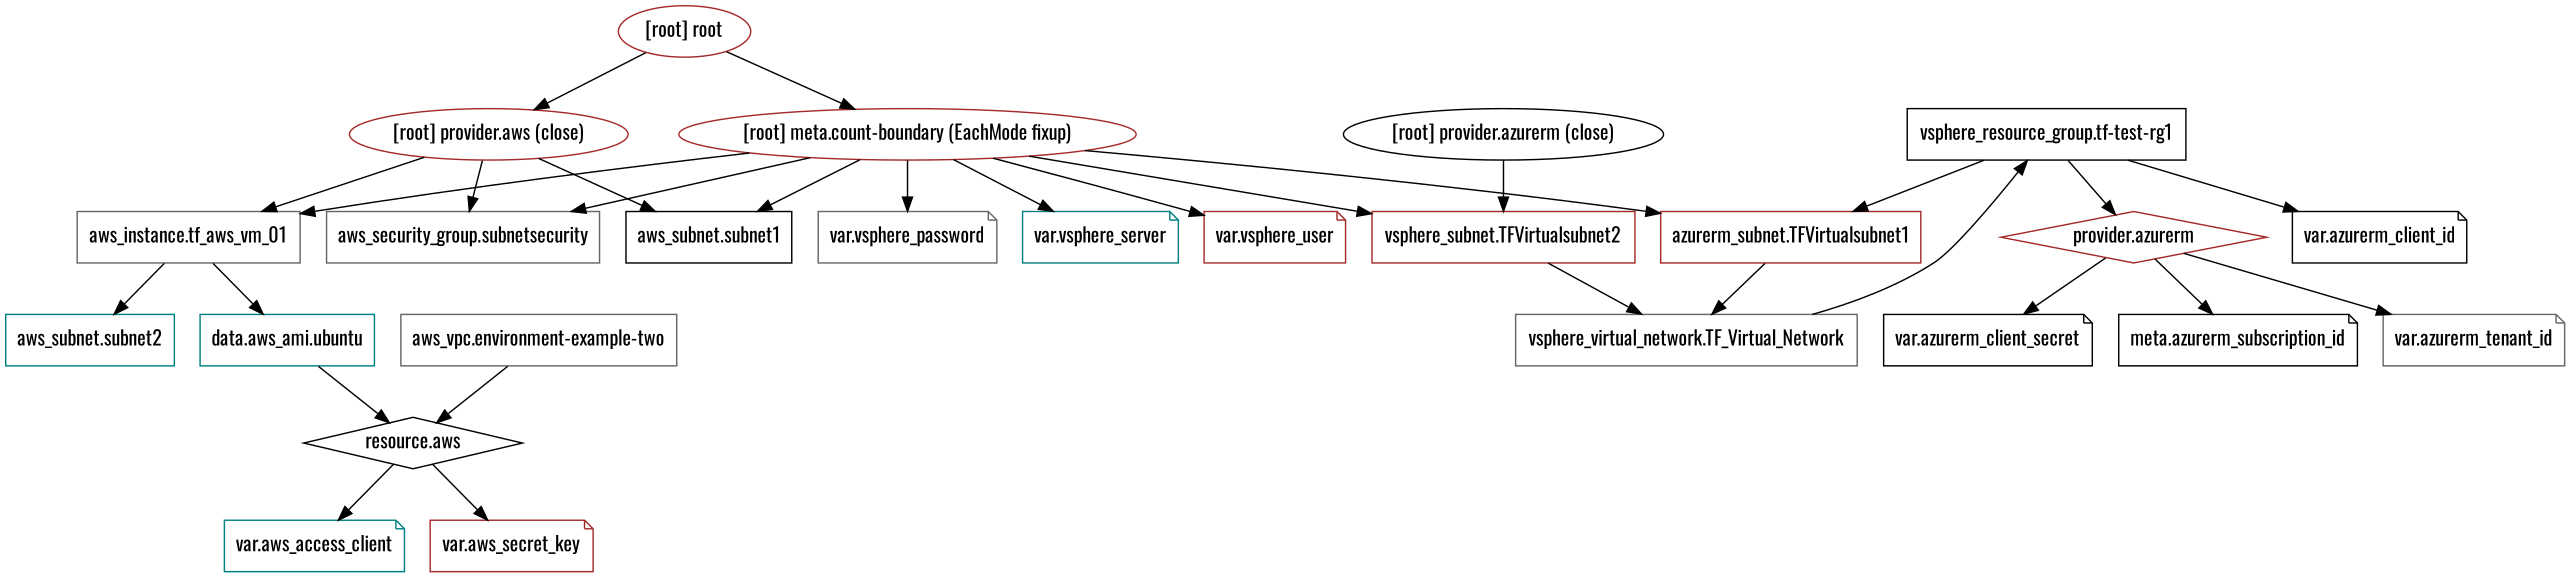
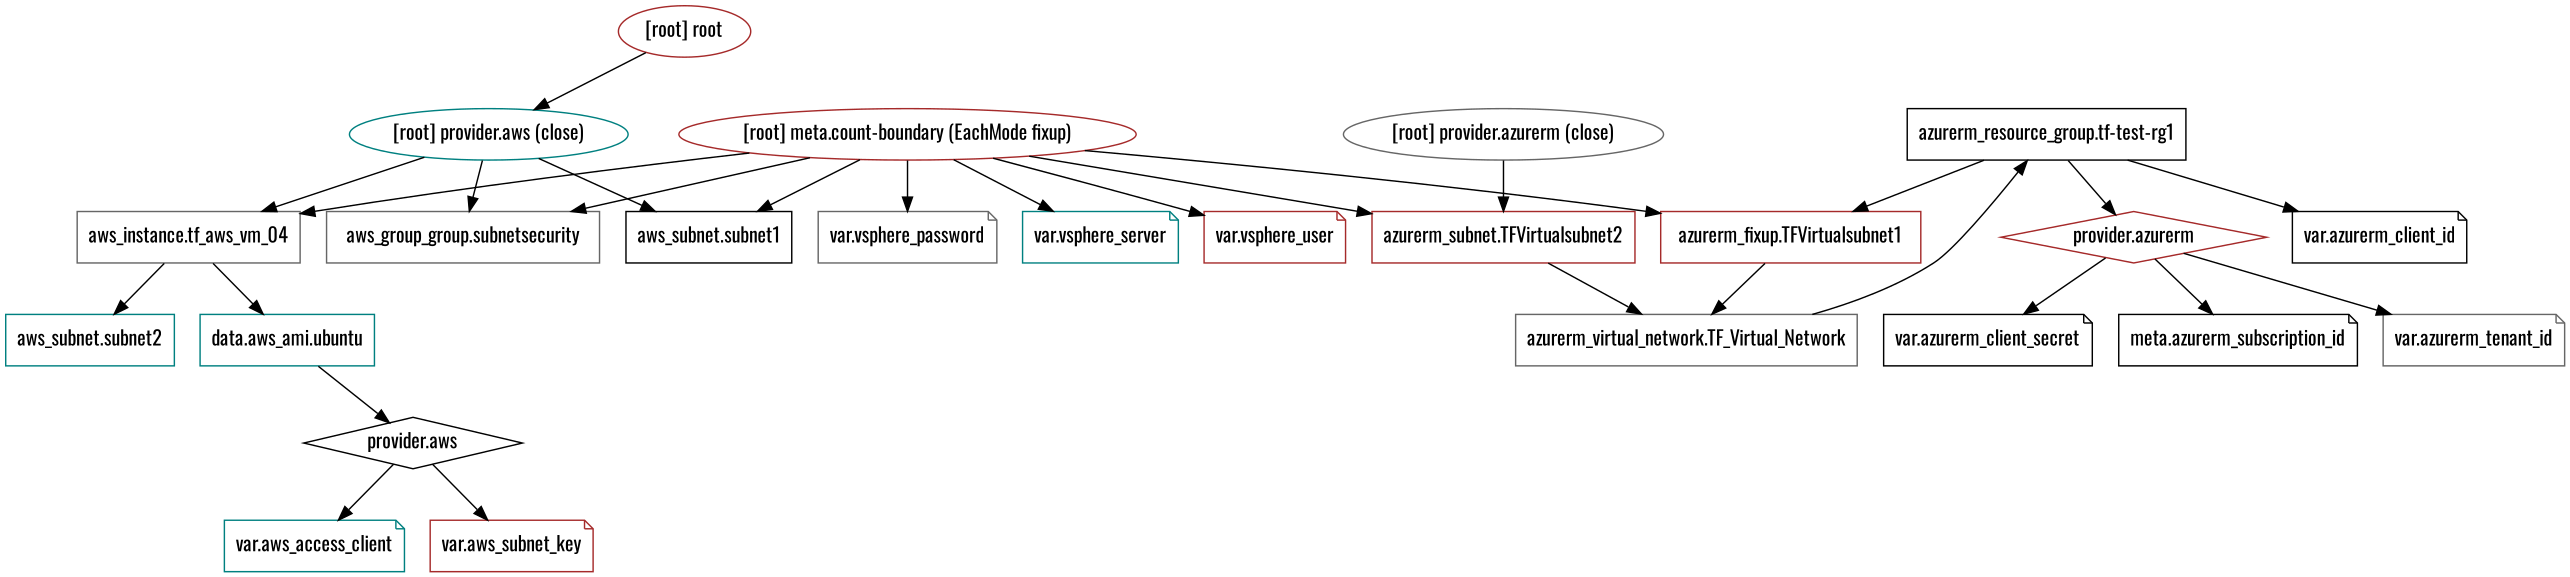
(784, 77) -> none
(489, 134) -> (489, 134)
(1503, 134) -> (1503, 134)
(2047, 134) -> (2047, 134)
(189, 237) -> (189, 237)
(463, 237) -> (463, 237)
(1503, 237) -> (1503, 237)
(1791, 237) -> (1791, 237)
(539, 340) -> none
(1686, 340) -> (1686, 340)
(413, 443) -> (413, 443)
(512, 546) -> (512, 546)
